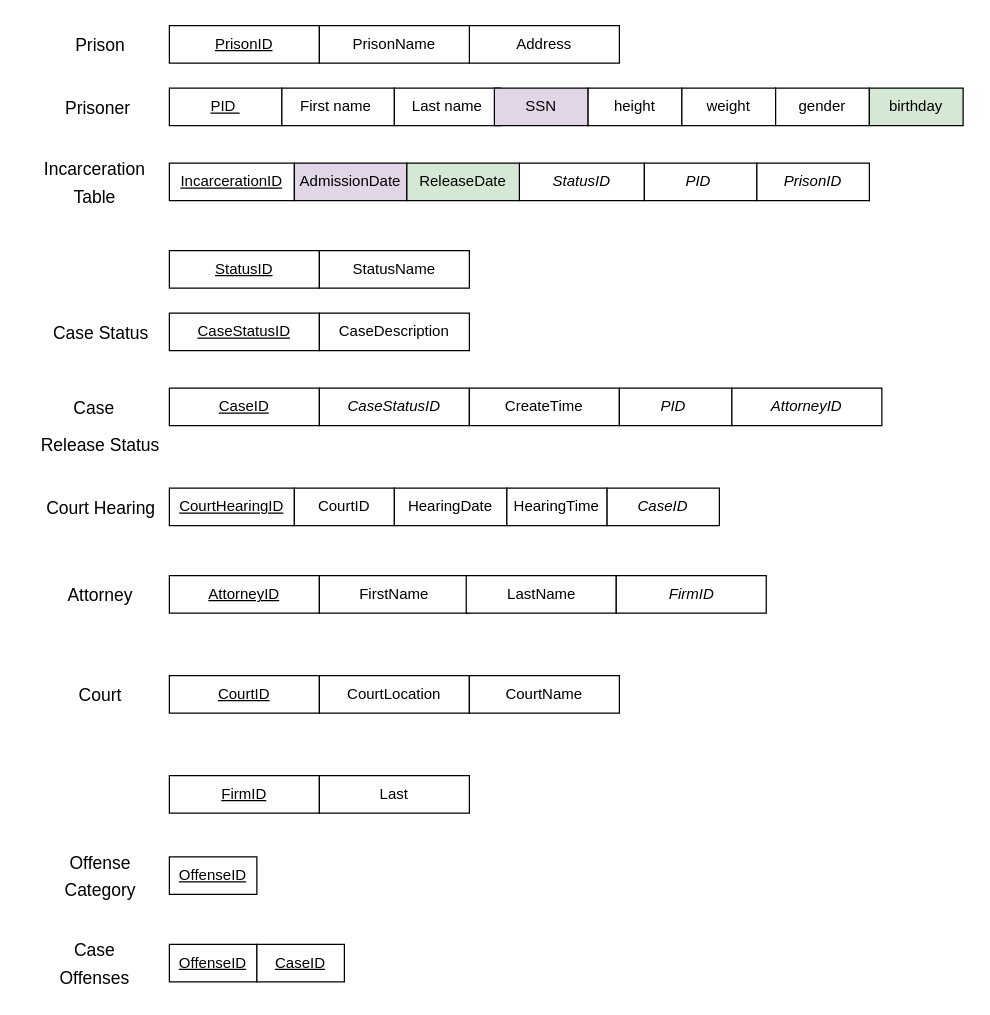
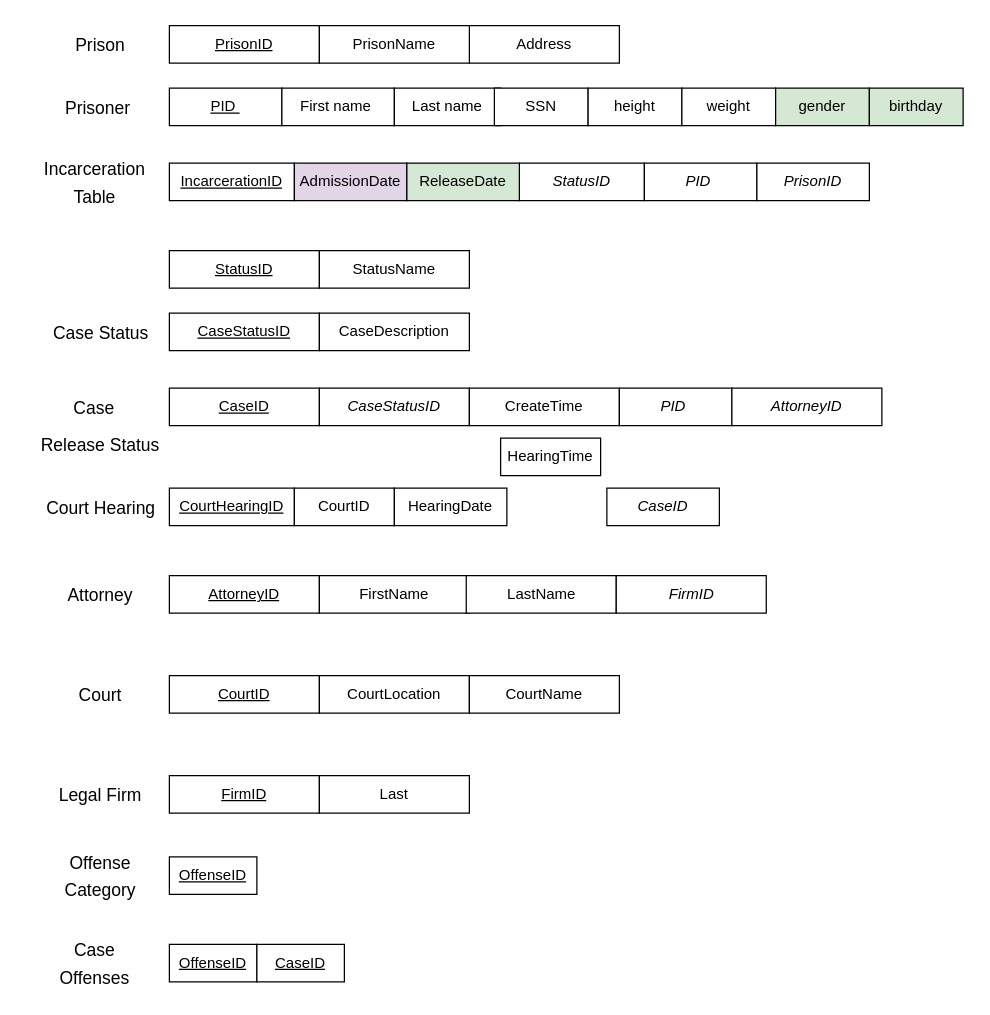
(541, 107) -> (541, 107)
(823, 107) -> (823, 107)
(557, 507) -> (551, 457)
none -> (101, 794)
